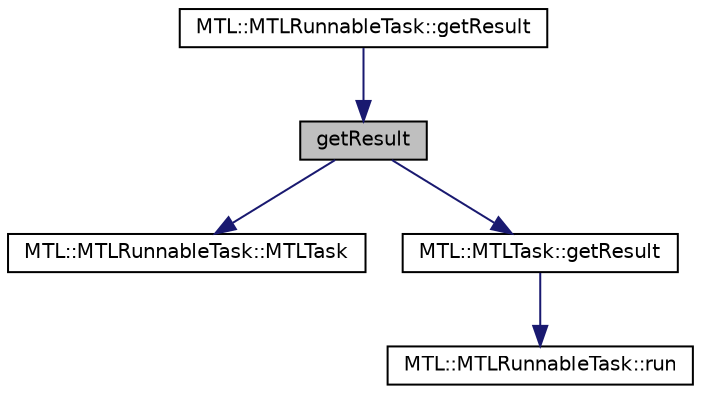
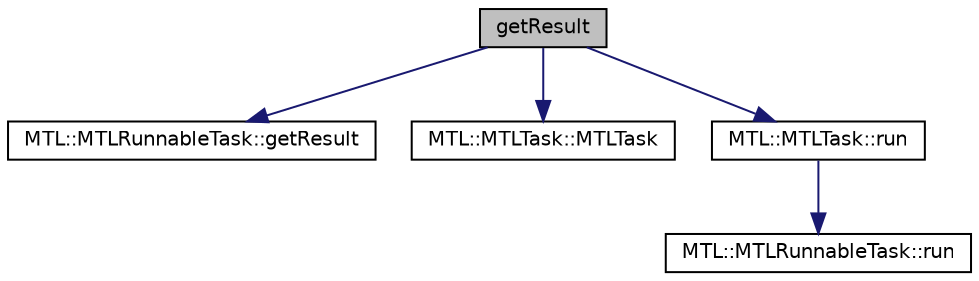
(364, 74) -> (377, 81)
(187, 253) -> (543, 141)
(540, 253) -> (818, 141)
